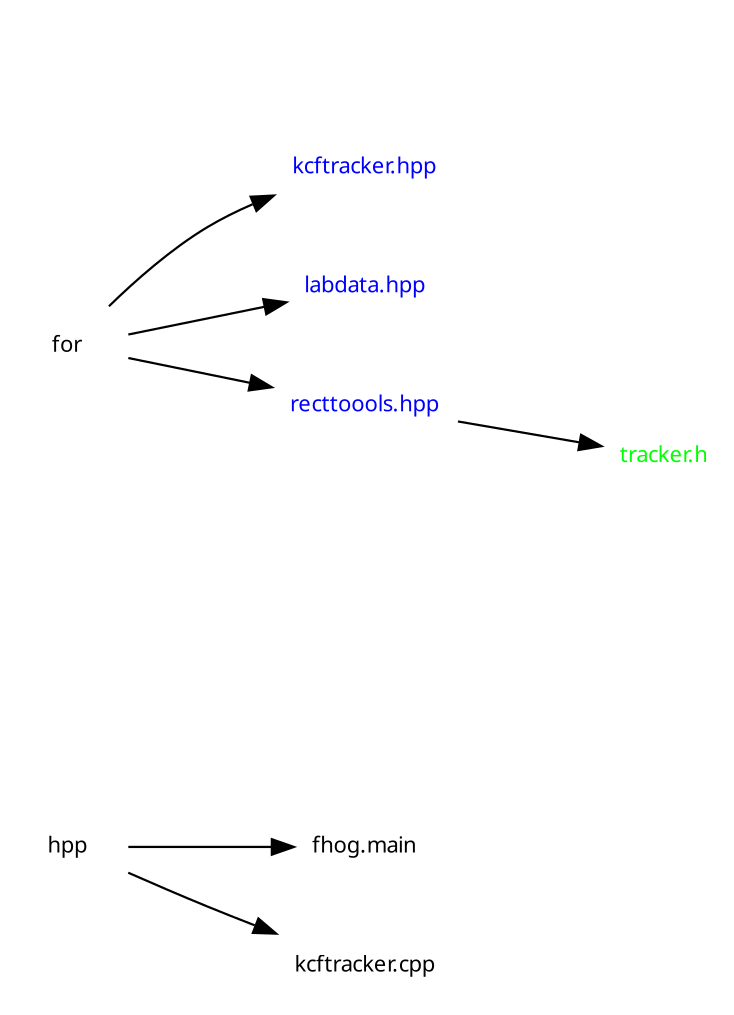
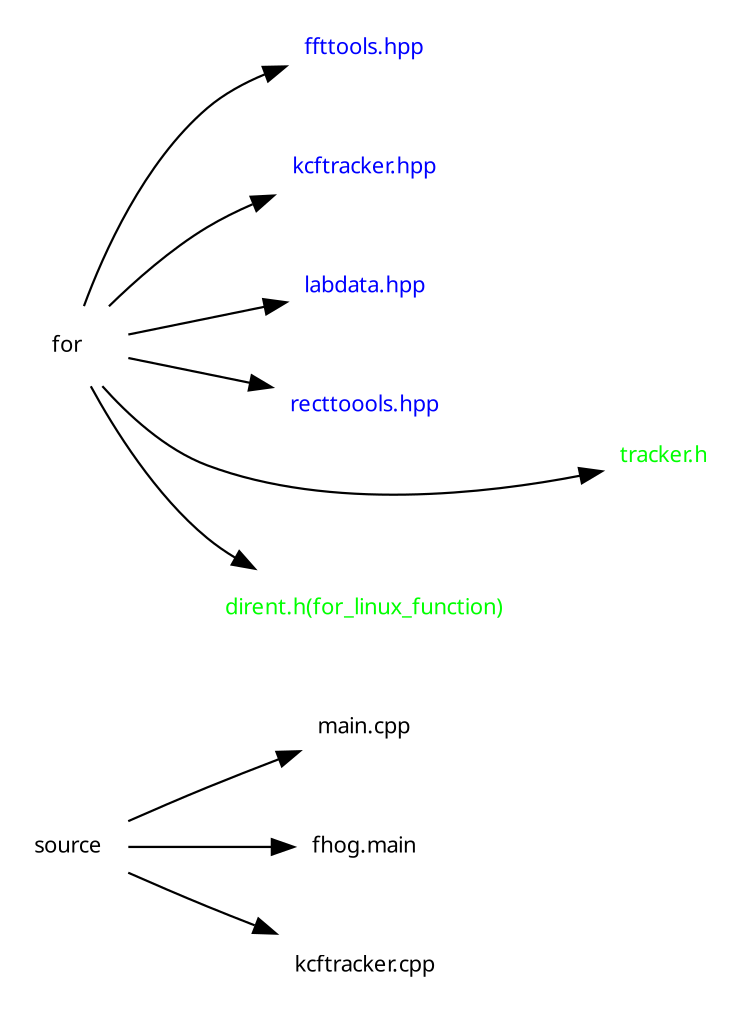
none -> (365, 49)
(518, 432) -> (327, 491)
none -> (365, 609)
none -> (365, 728)
(68, 847) -> (68, 847)
